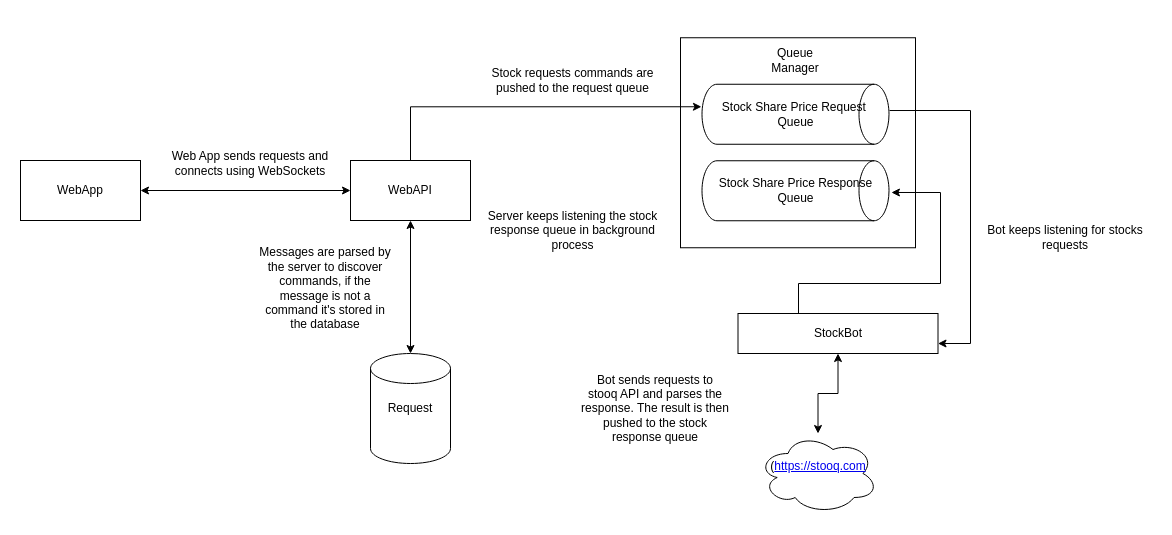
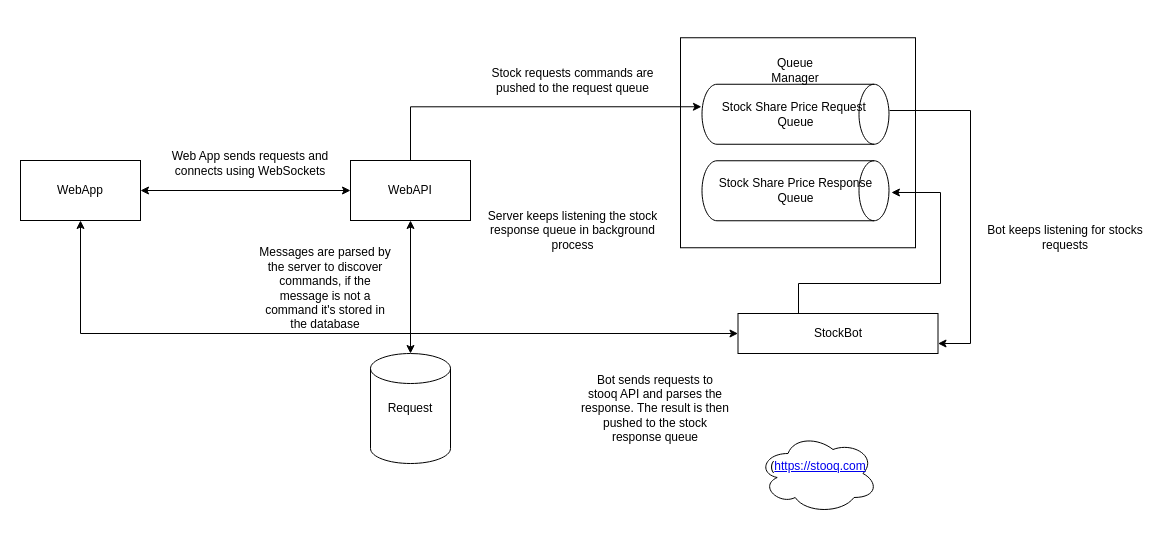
(796, 61) -> (796, 71)
(828, 394) -> (354, 334)
